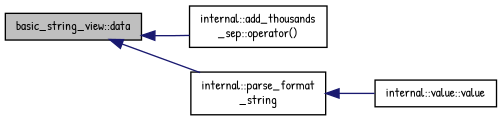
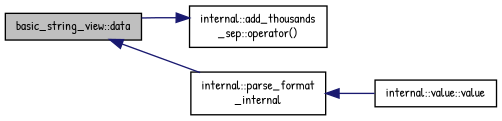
(172, 36) -> (159, 18)
(258, 93) -> (258, 93)
